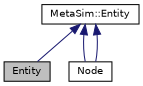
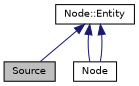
(90, 14) -> (95, 14)
(27, 72) -> (30, 72)
